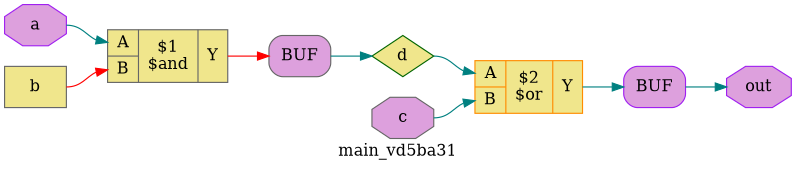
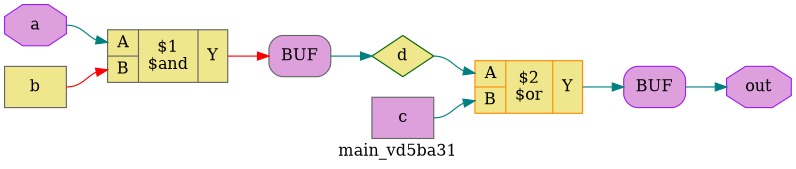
(403, 118) -> (403, 118)
